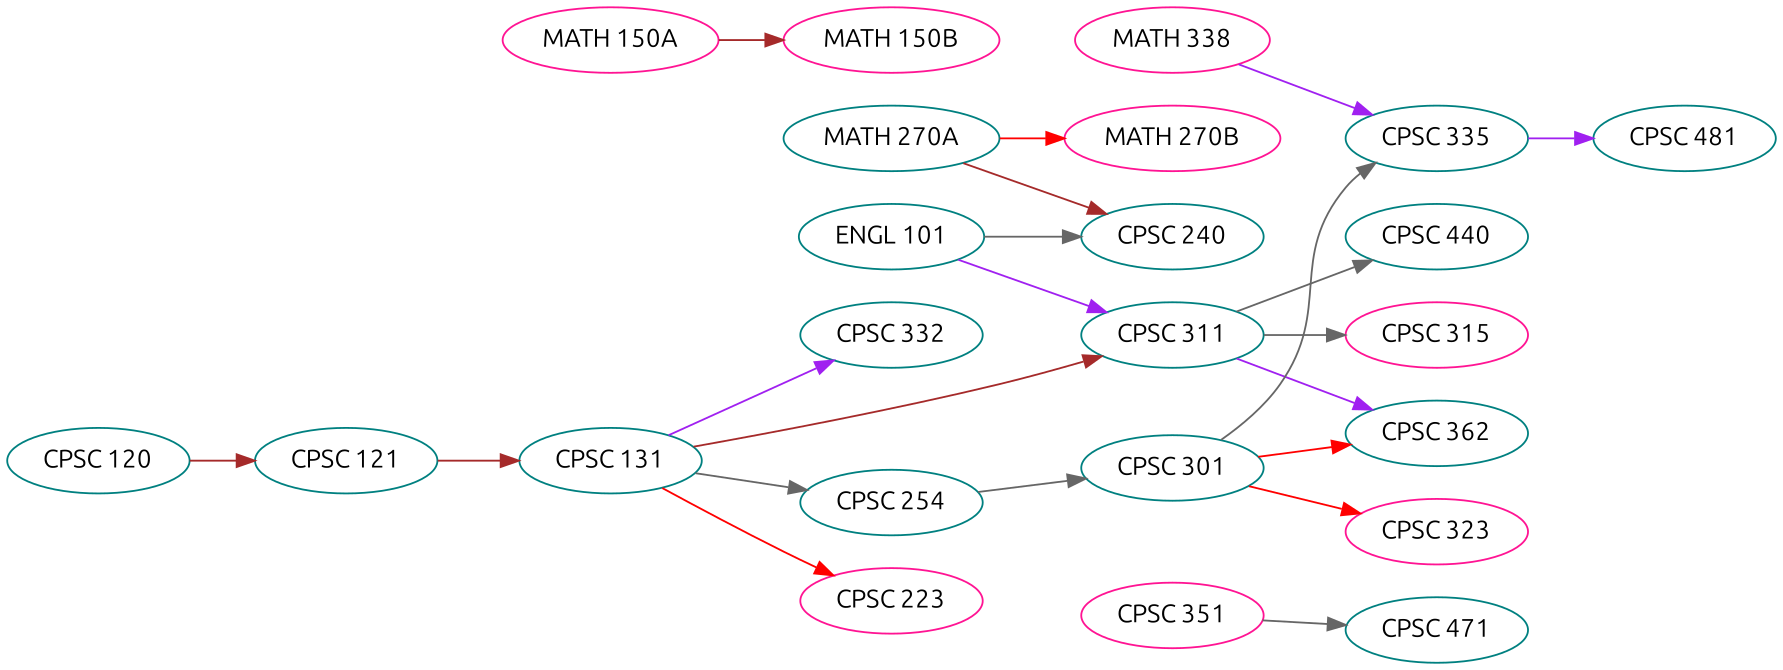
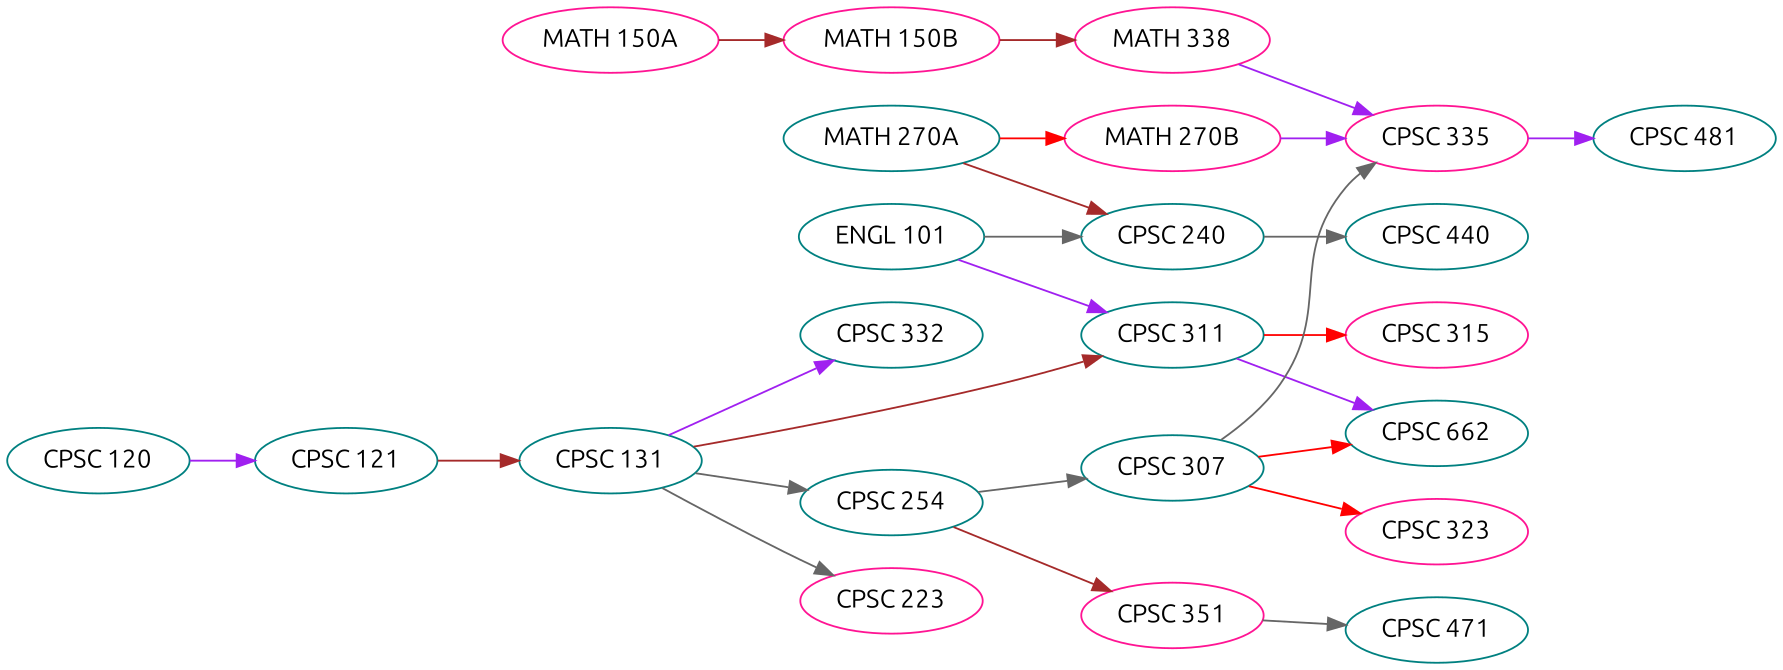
none -> (1028, 40)
none -> (1303, 138)
(1437, 138) -> (1437, 138)
(1296, 289) -> (1295, 237)
(1290, 335) -> (1290, 335)
(1437, 433) -> (1437, 433)
(213, 461) -> (213, 461)
(1172, 468) -> (1172, 468)
(739, 529) -> (739, 529)
none -> (1024, 556)
